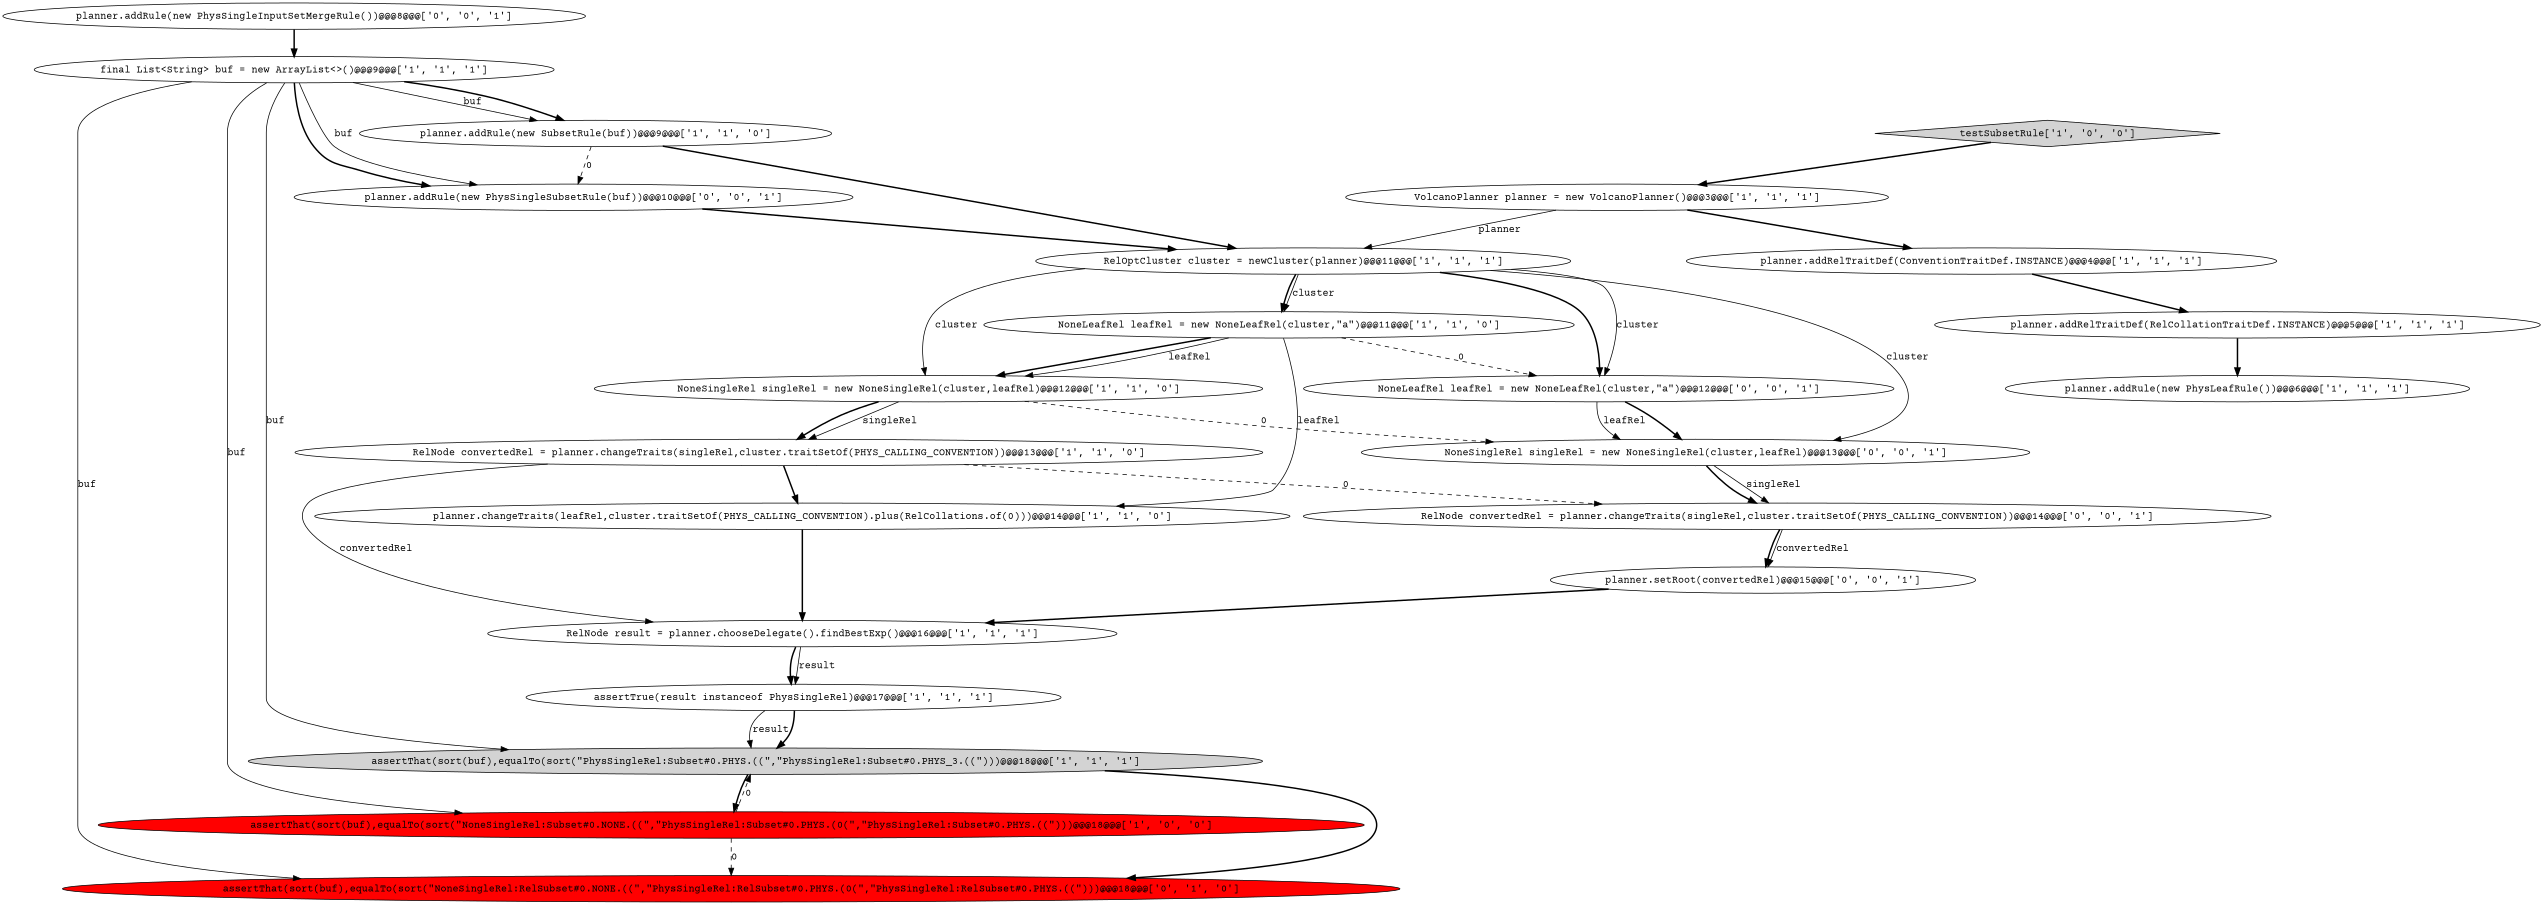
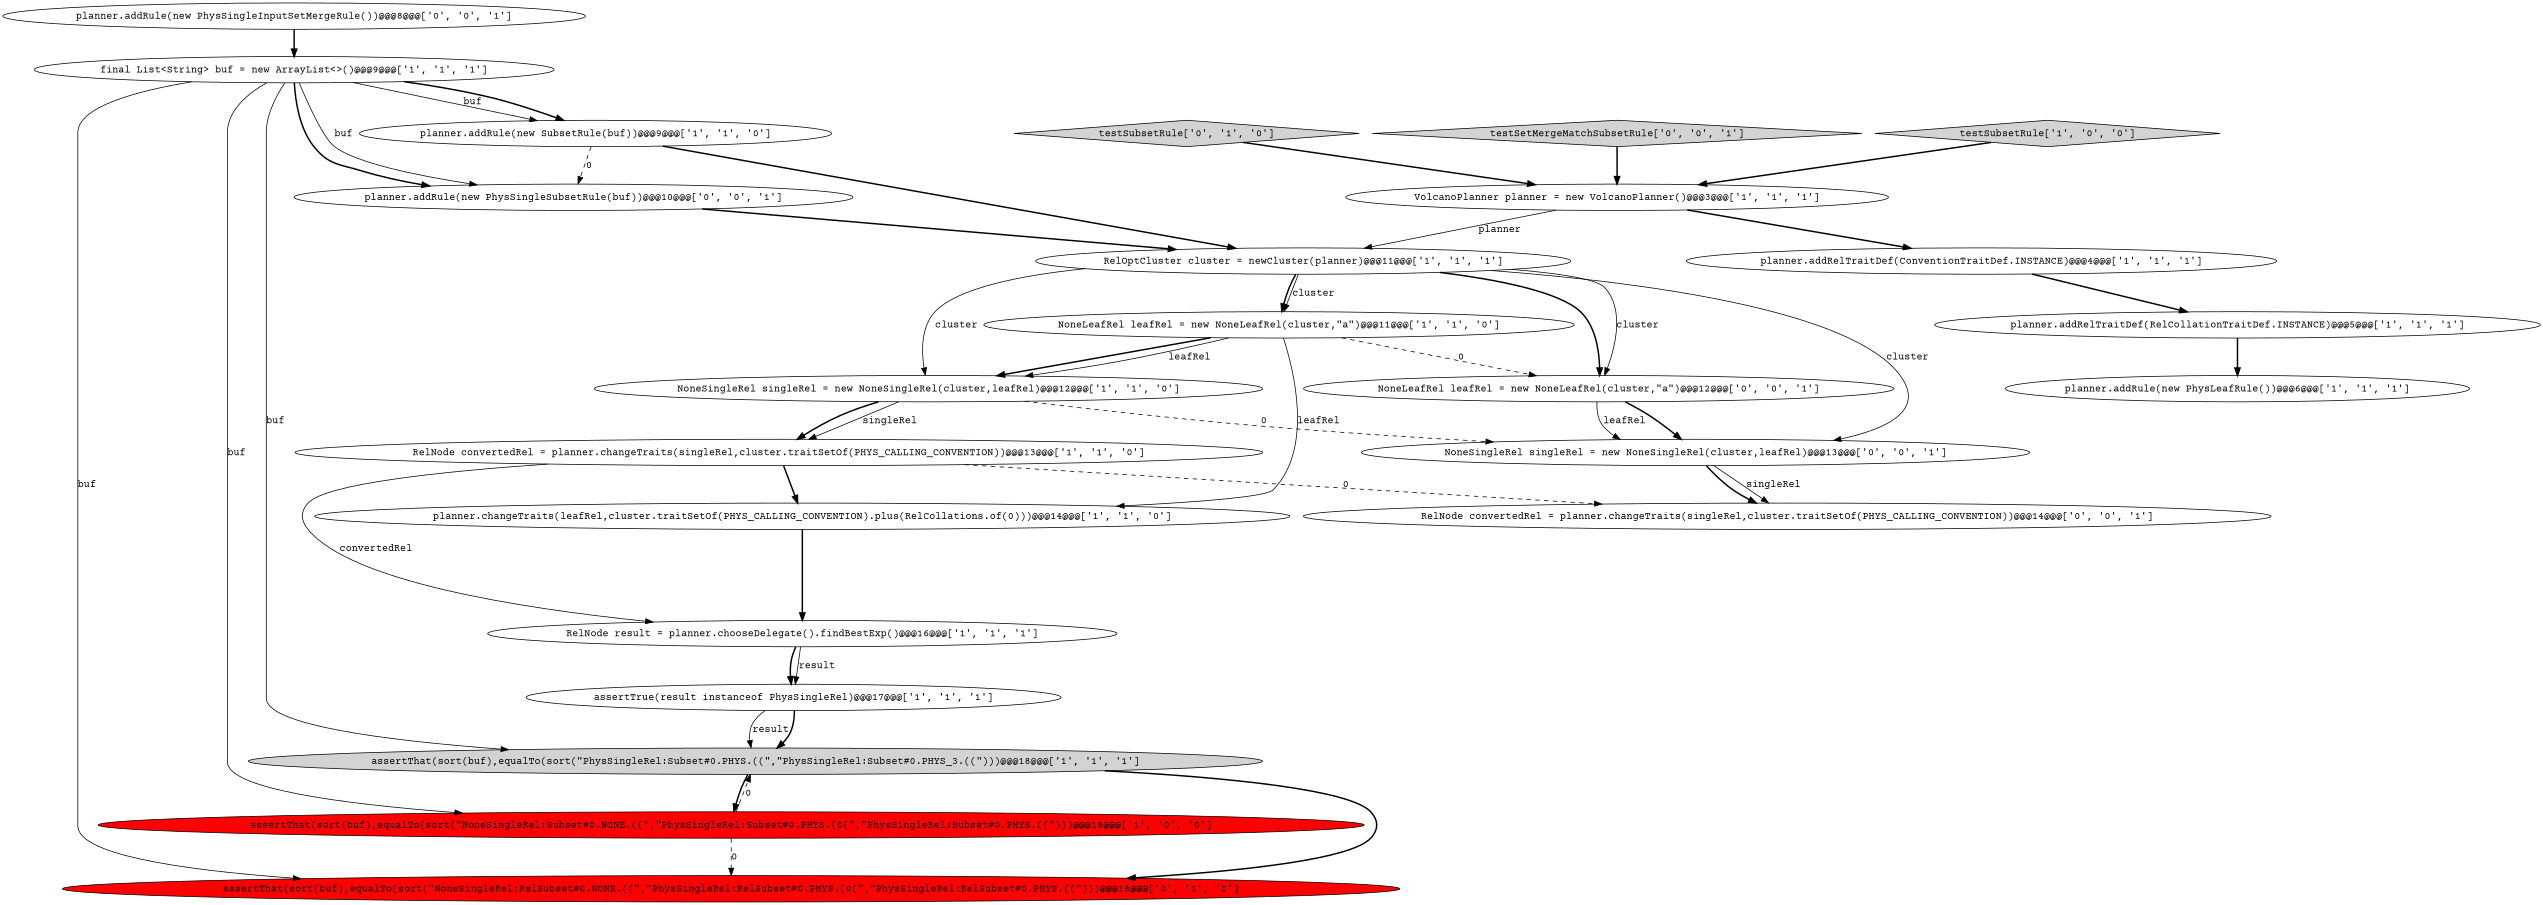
none -> (1187, 133)
none -> (1617, 133)
(1763, 580) -> none
